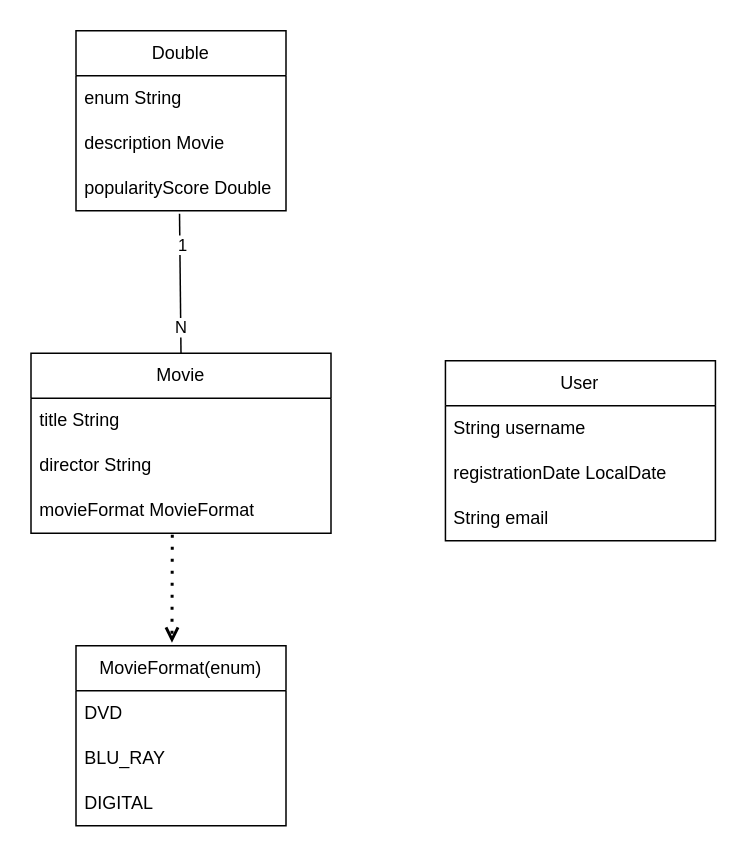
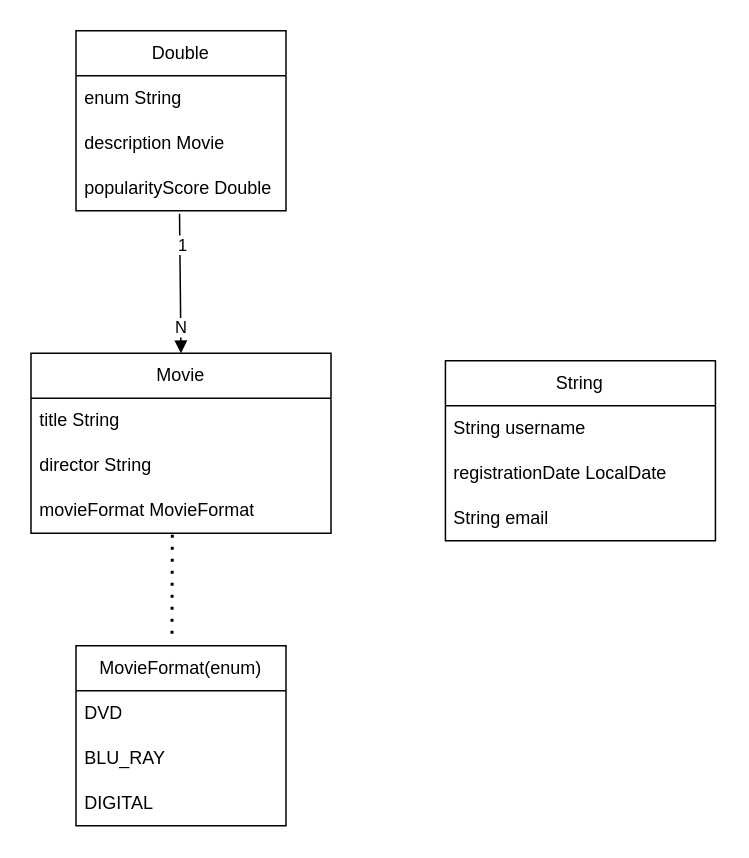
(181, 344) -> (181, 339)
(580, 383) -> (580, 383)
(172, 632) -> (172, 636)
